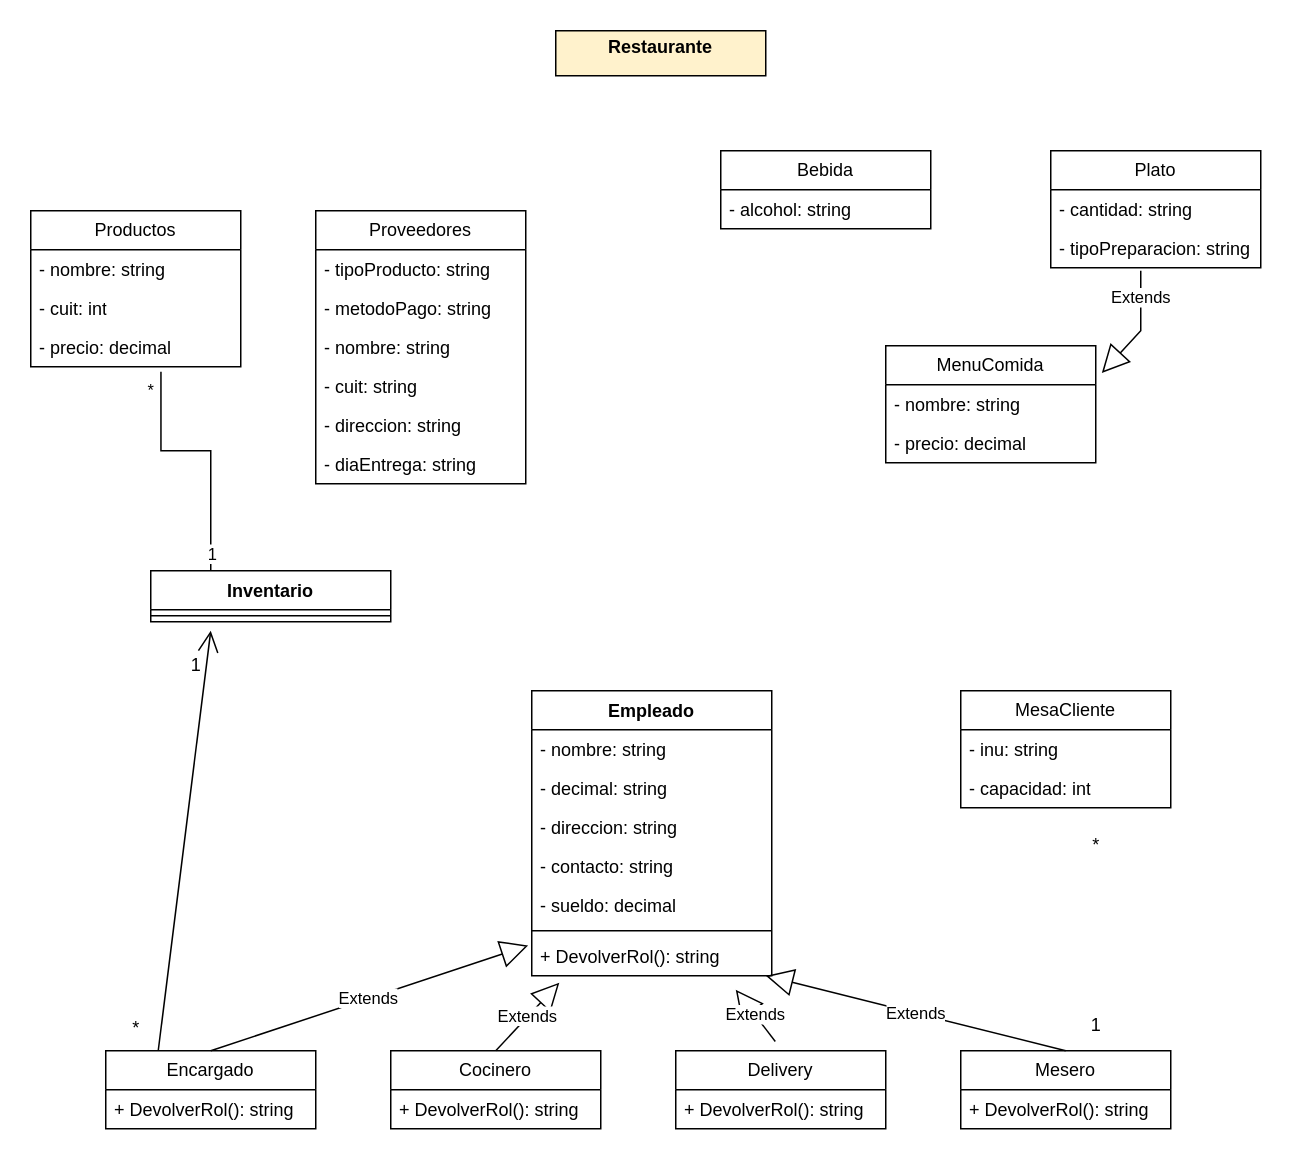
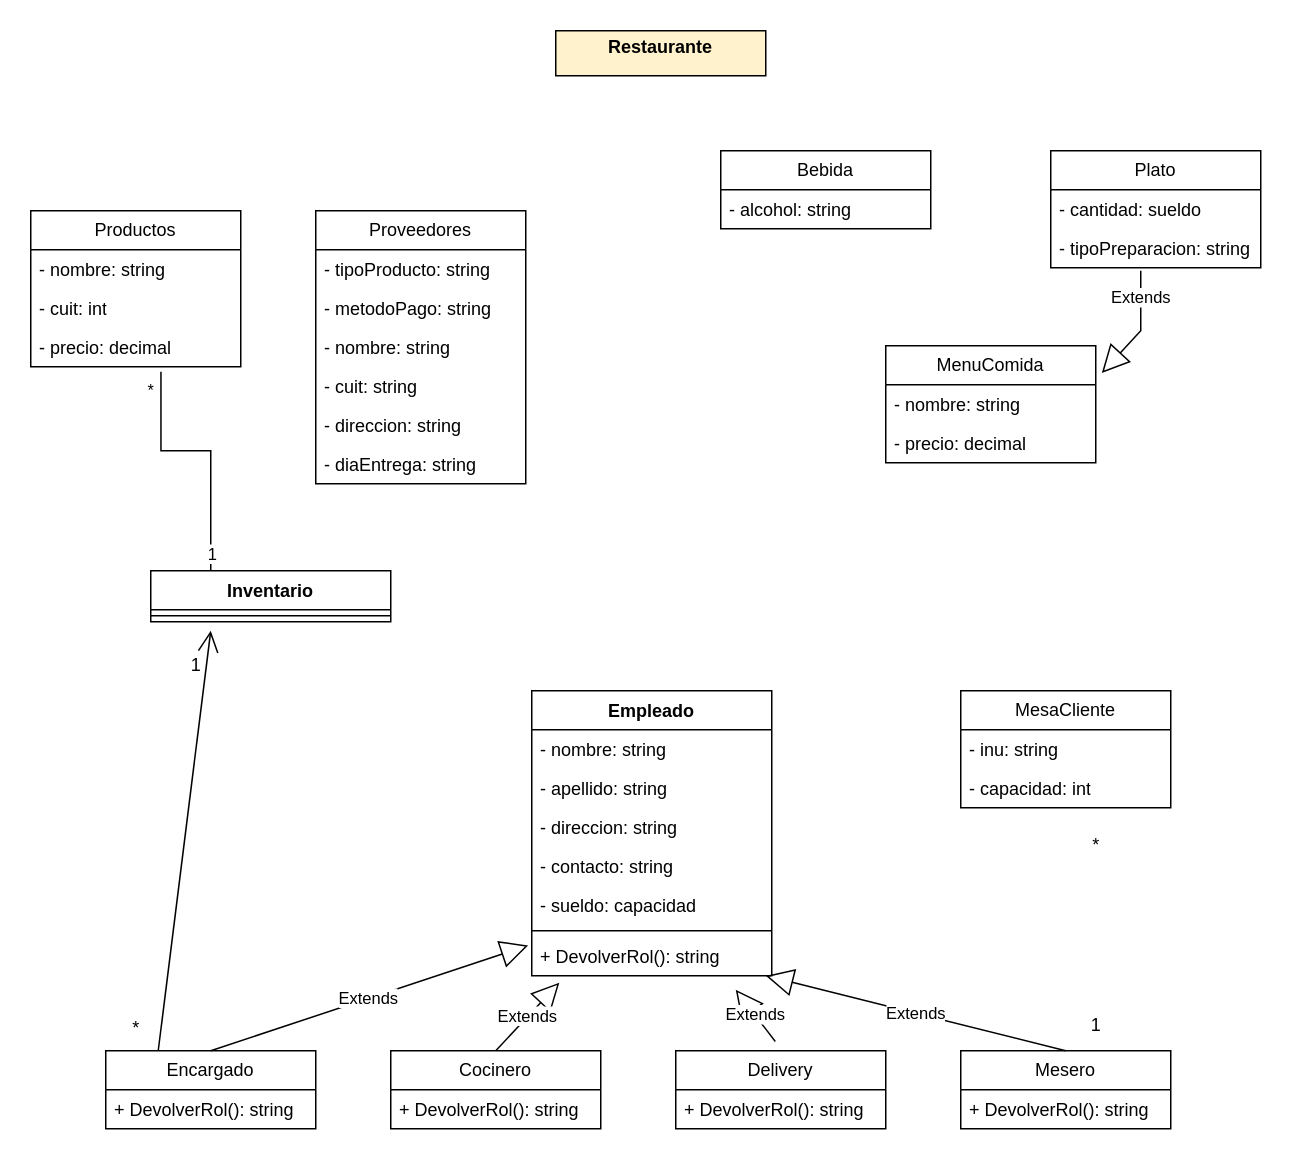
(1139, 211) -> (1139, 211)
(612, 790) -> (615, 790)
(612, 907) -> (625, 907)
